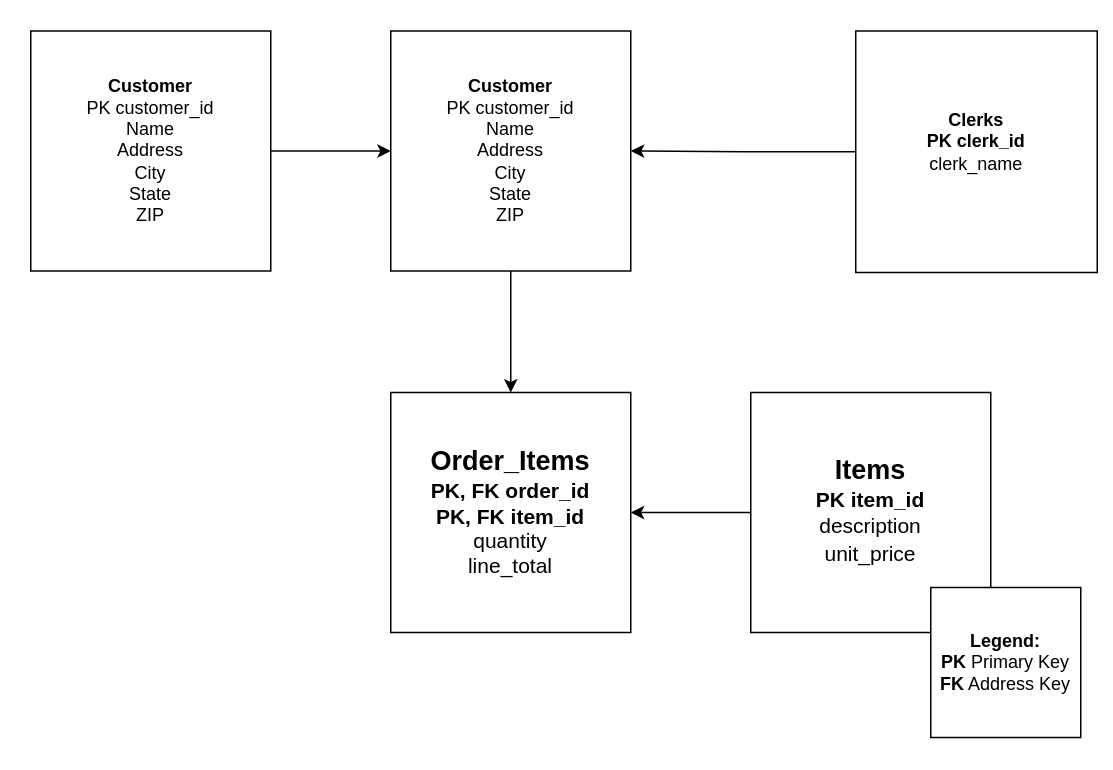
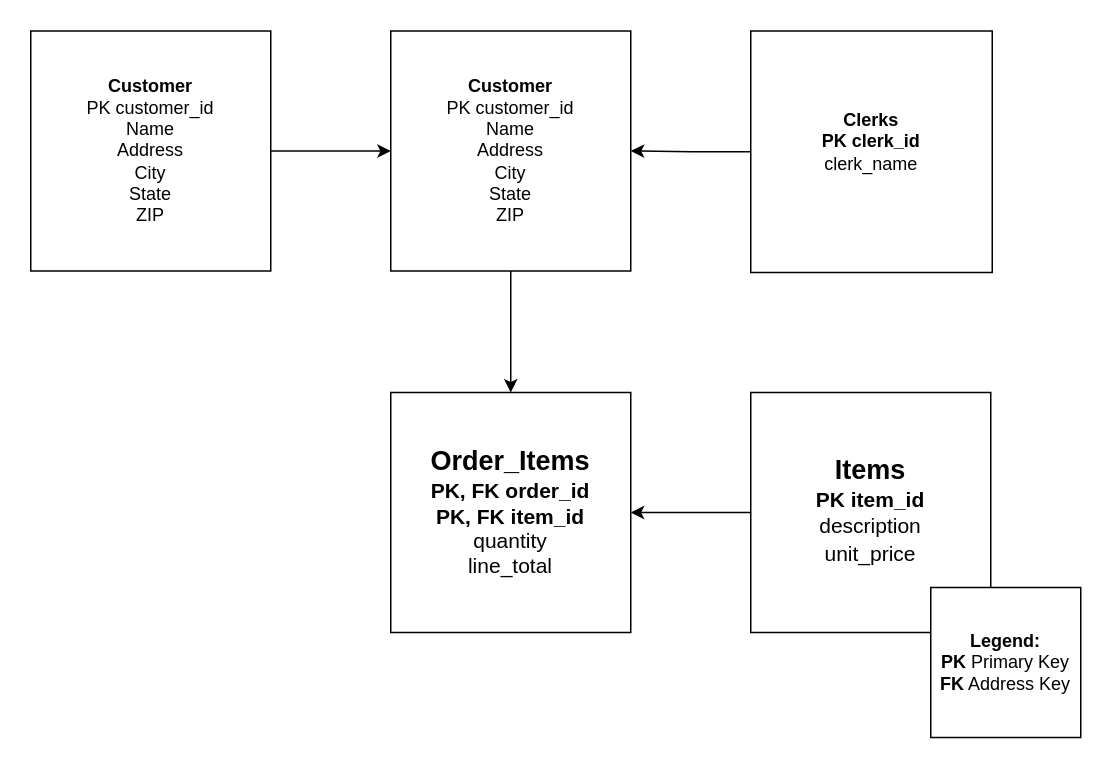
(977, 152) -> (872, 152)
